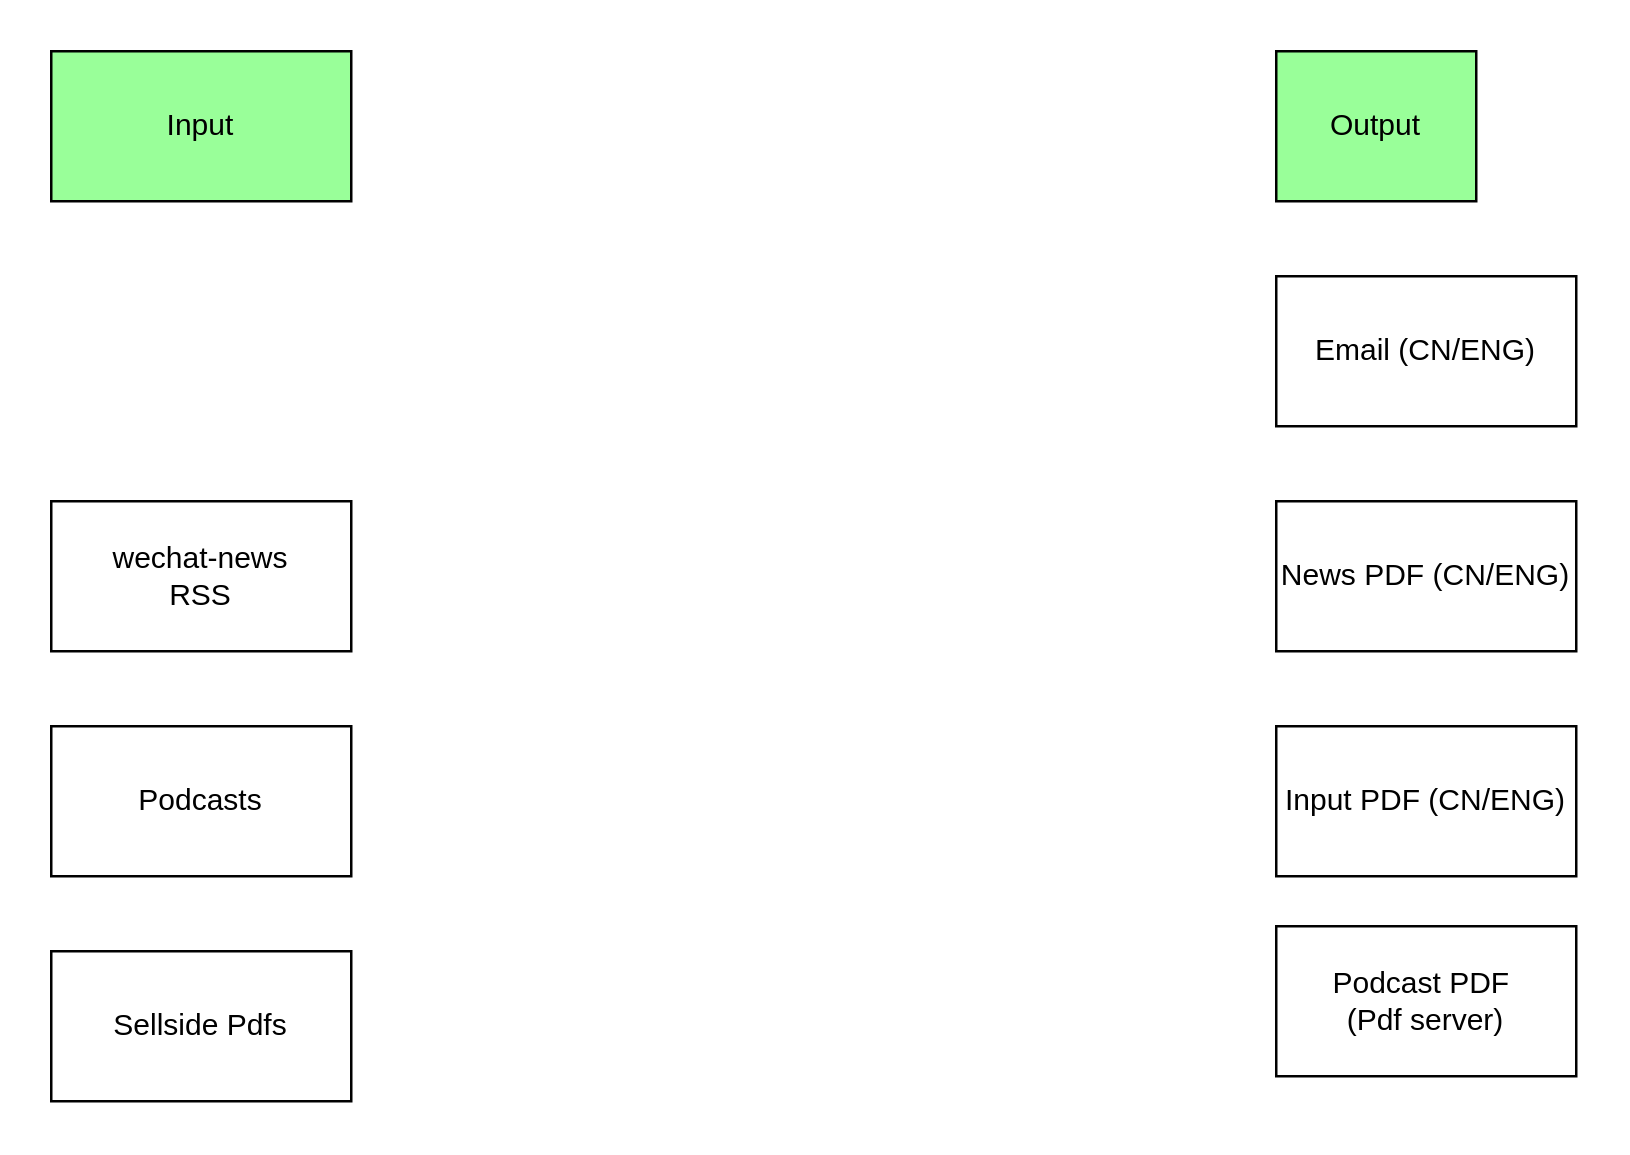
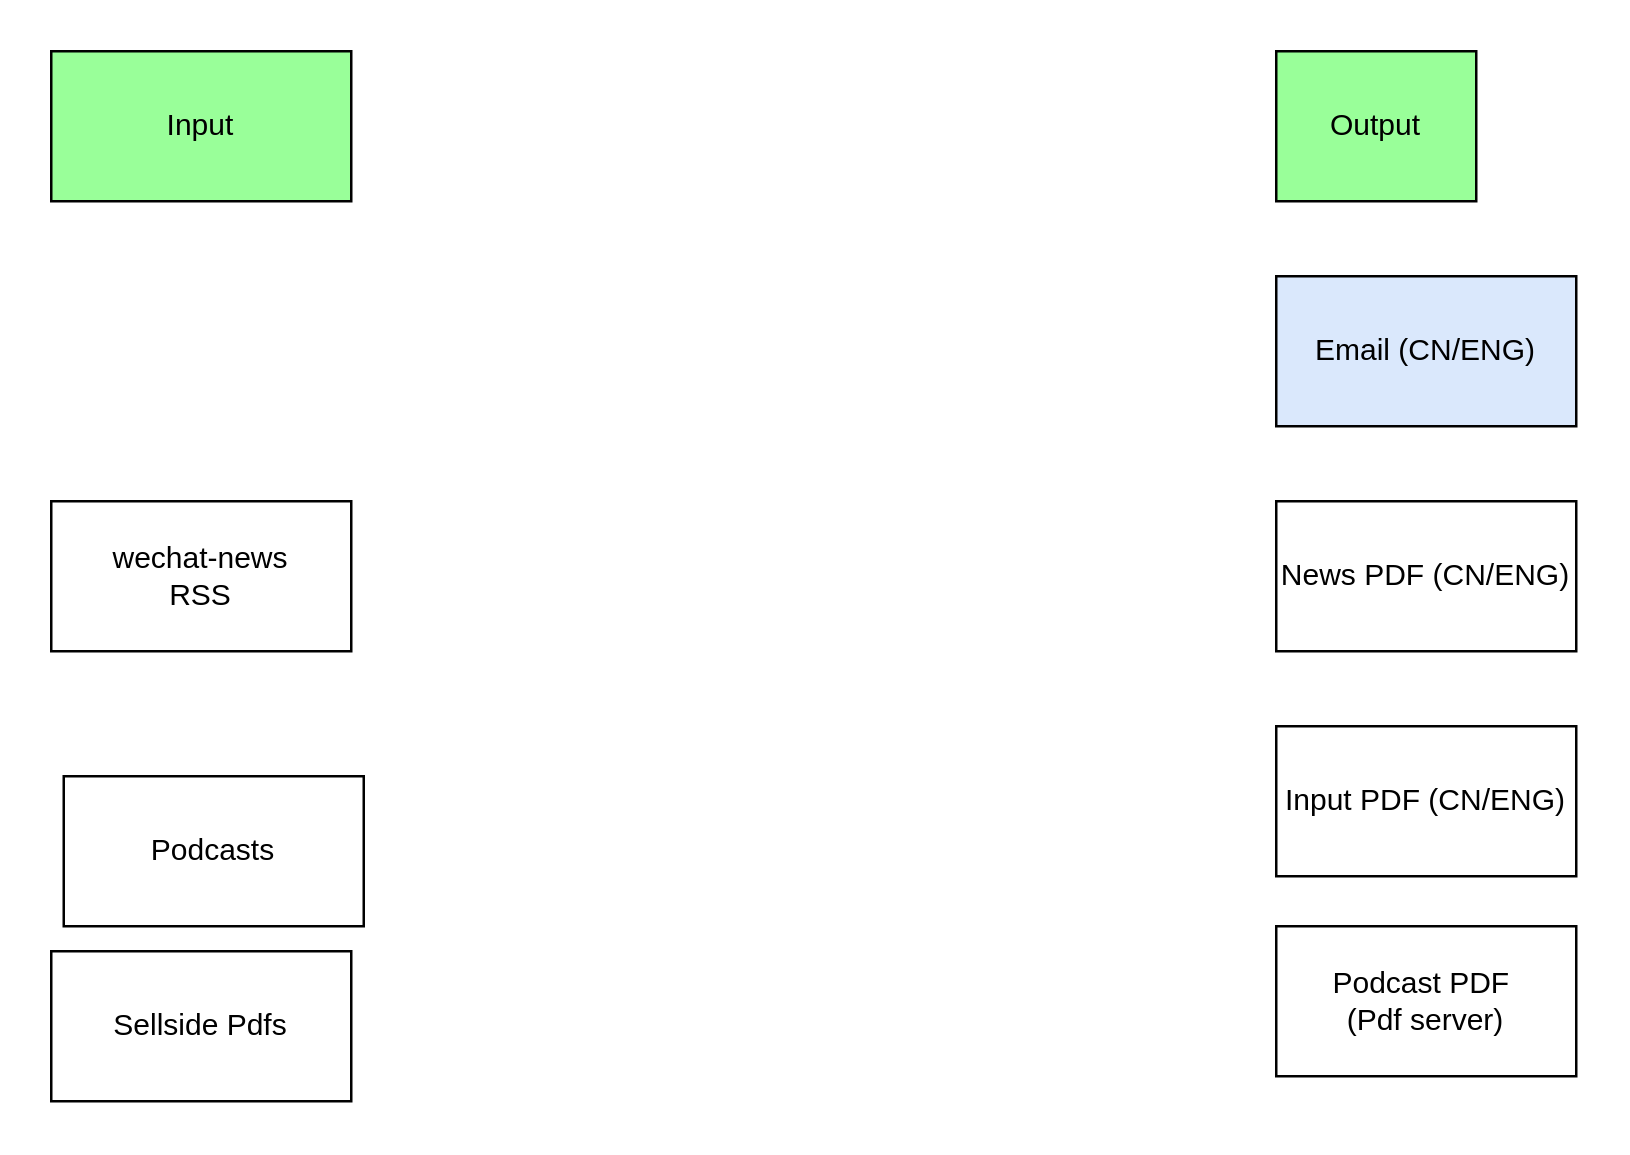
(1426, 351) -> (1426, 351)
(201, 801) -> (214, 851)
